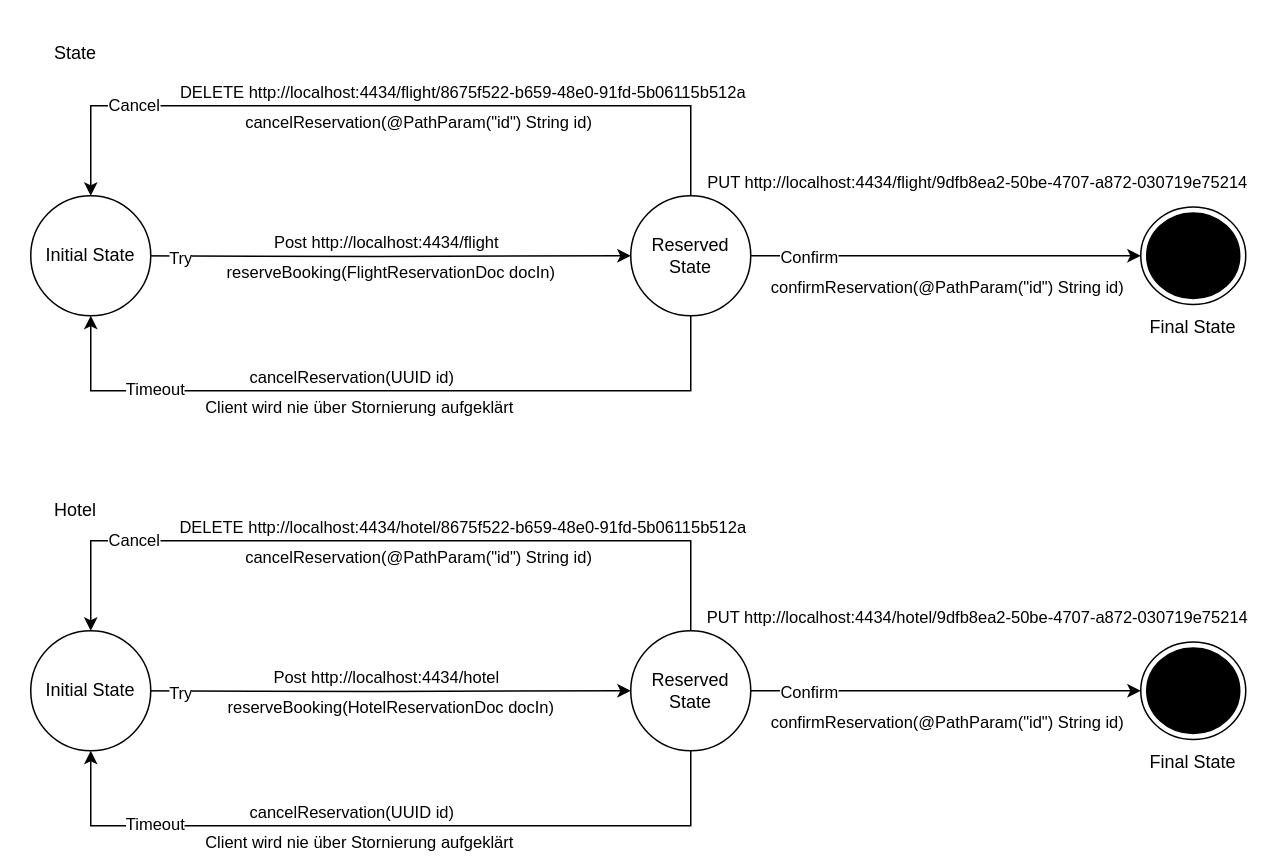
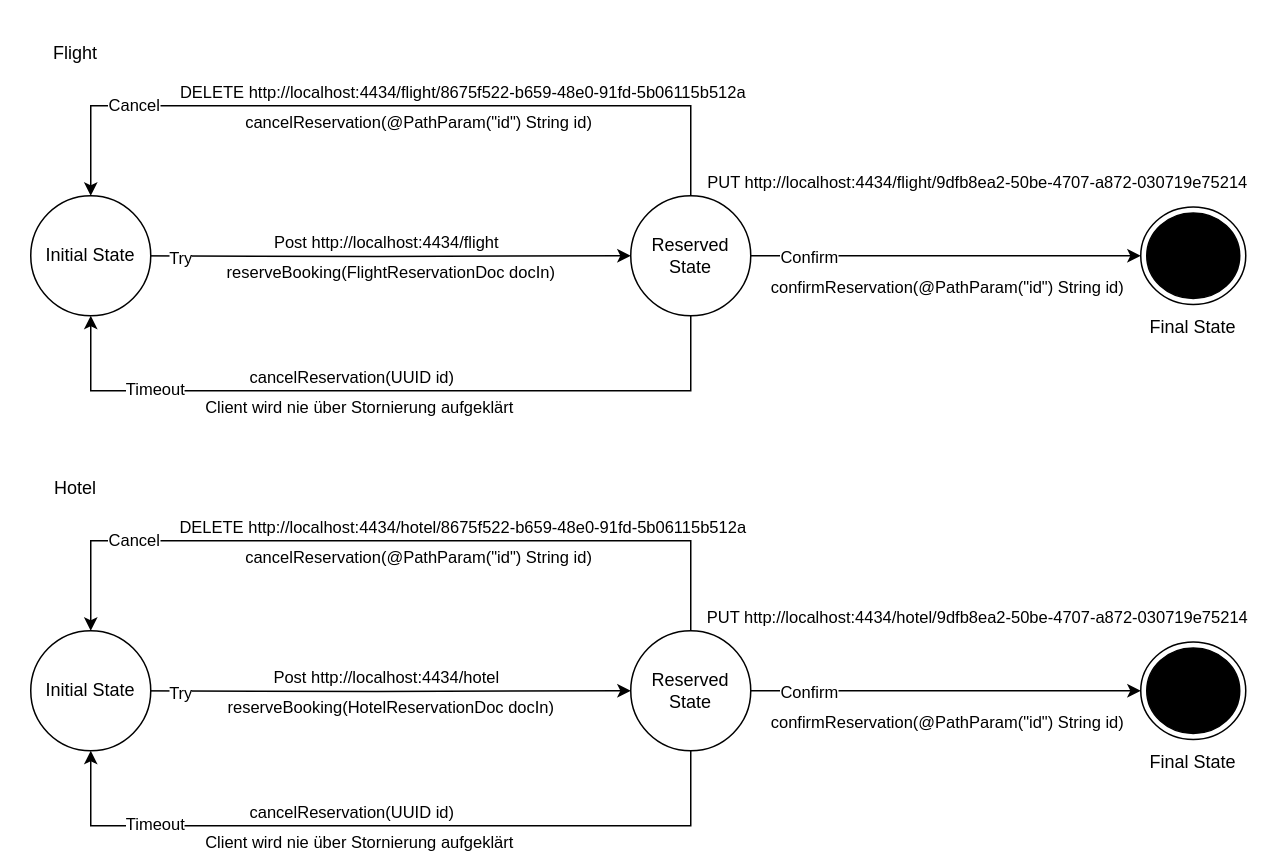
(76, 53) -> (76, 53)
(76, 511) -> (76, 488)
